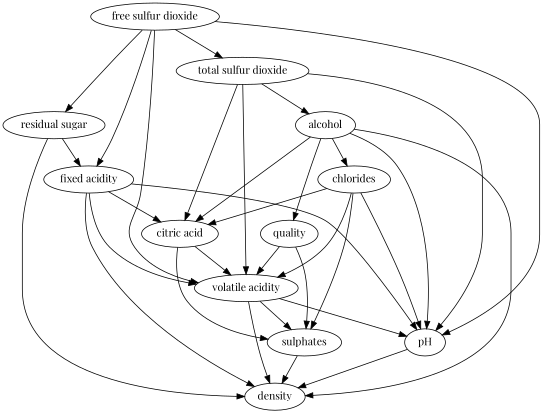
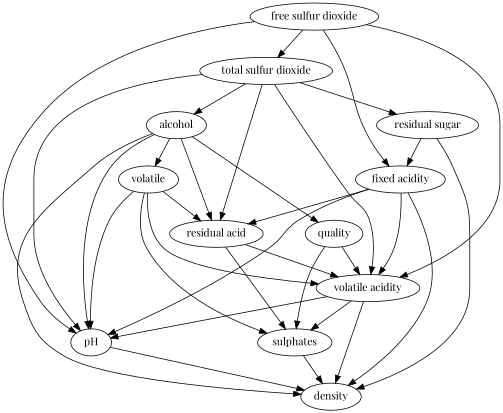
(106, 68) -> (345, 97)
(354, 179) -> (148, 179)
(180, 234) -> (216, 234)
